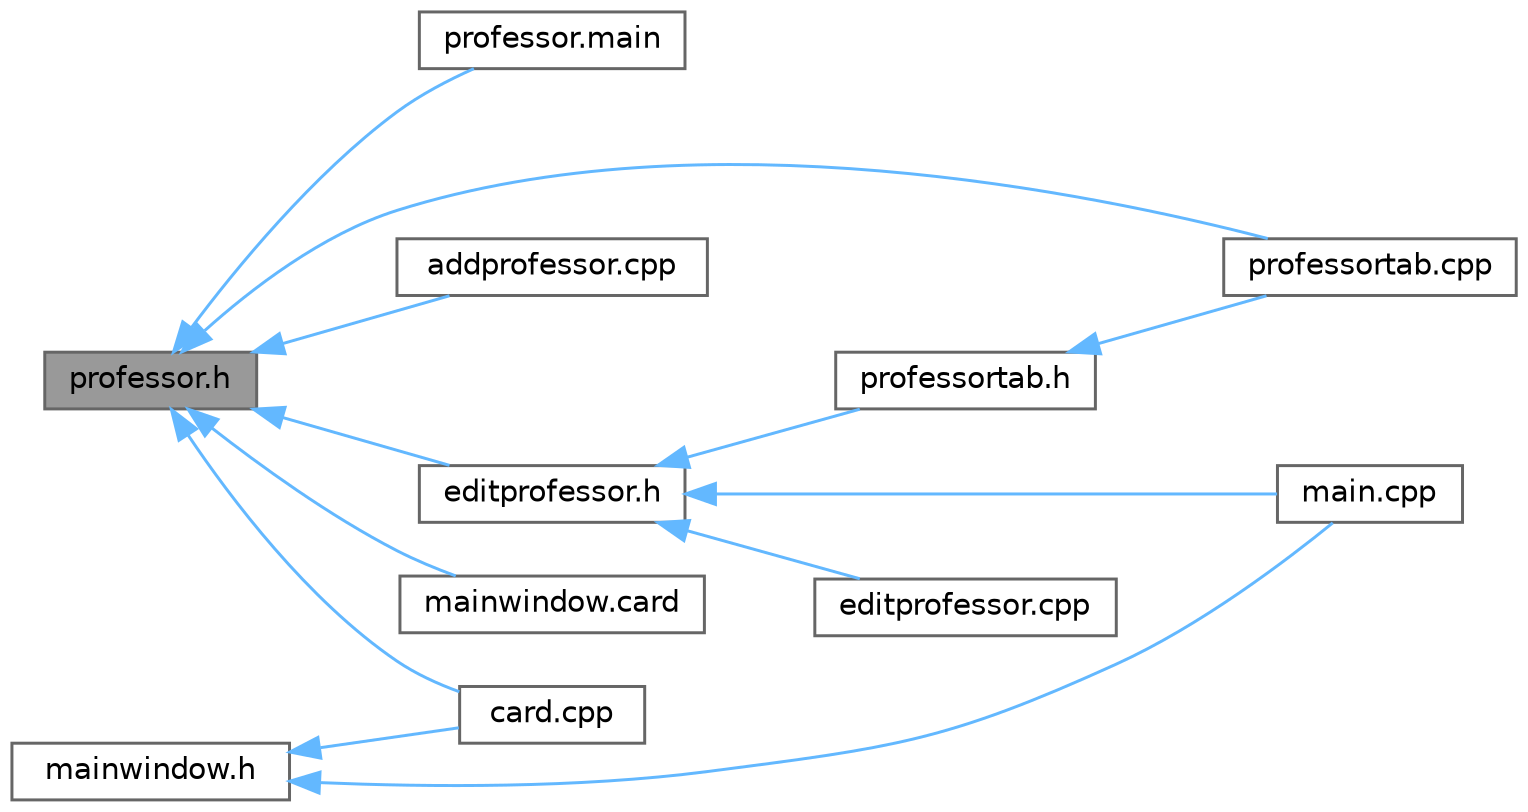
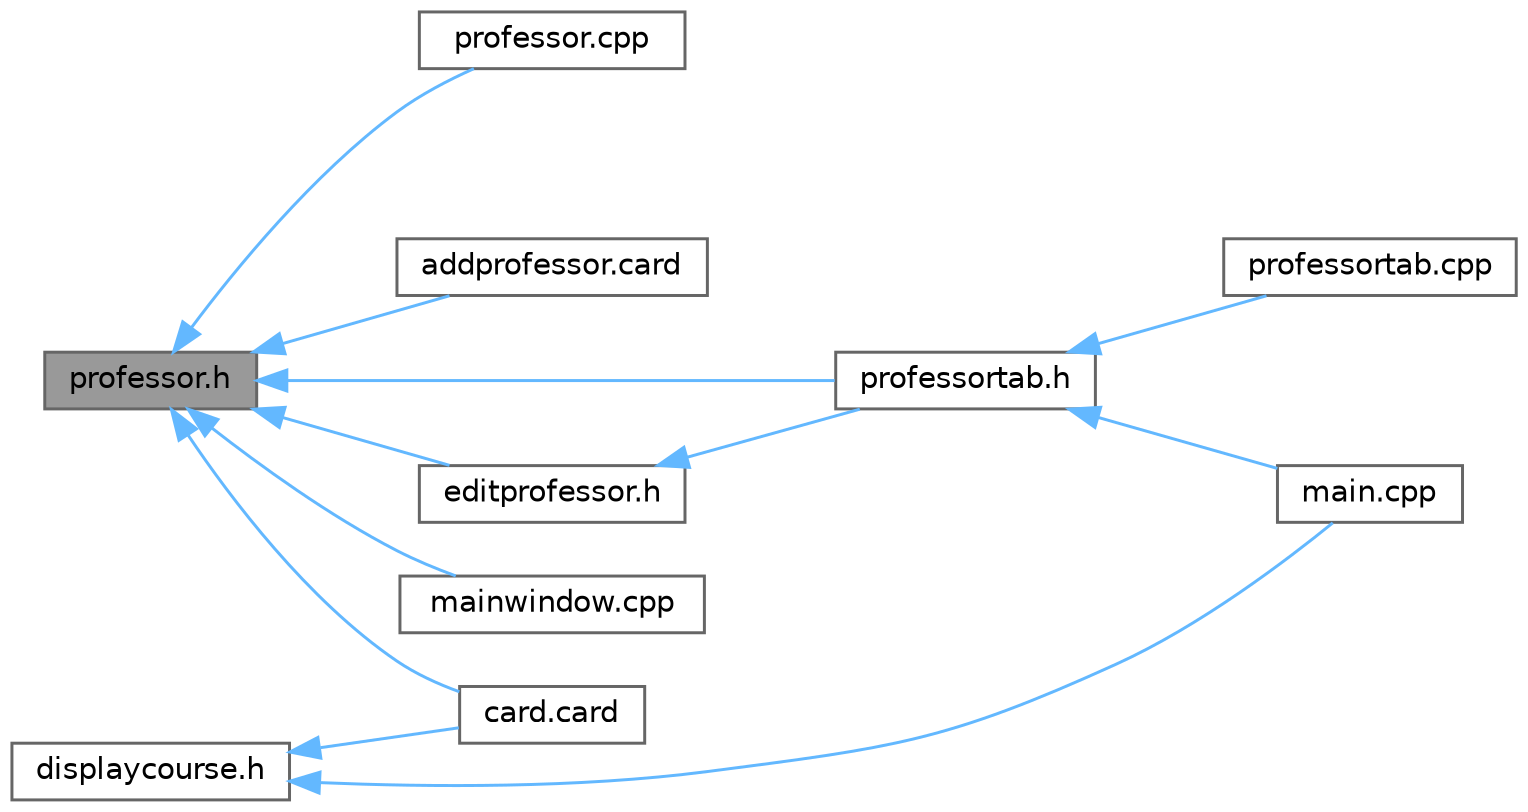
(552, 40) -> (552, 40)
(719, 166) -> (561, 381)
(552, 267) -> (552, 267)
(996, 494) -> (1188, 443)
(552, 604) -> (552, 604)
(966, 607) -> none
(552, 715) -> (552, 715)
(151, 772) -> (151, 772)
